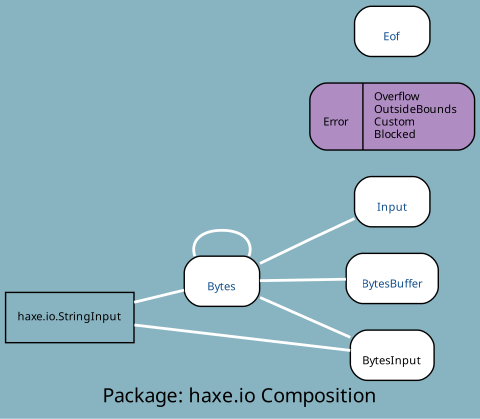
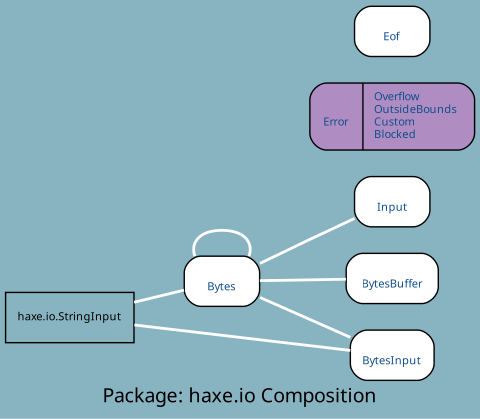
(392, 117) -> (392, 117)
(392, 355) -> (392, 355)
